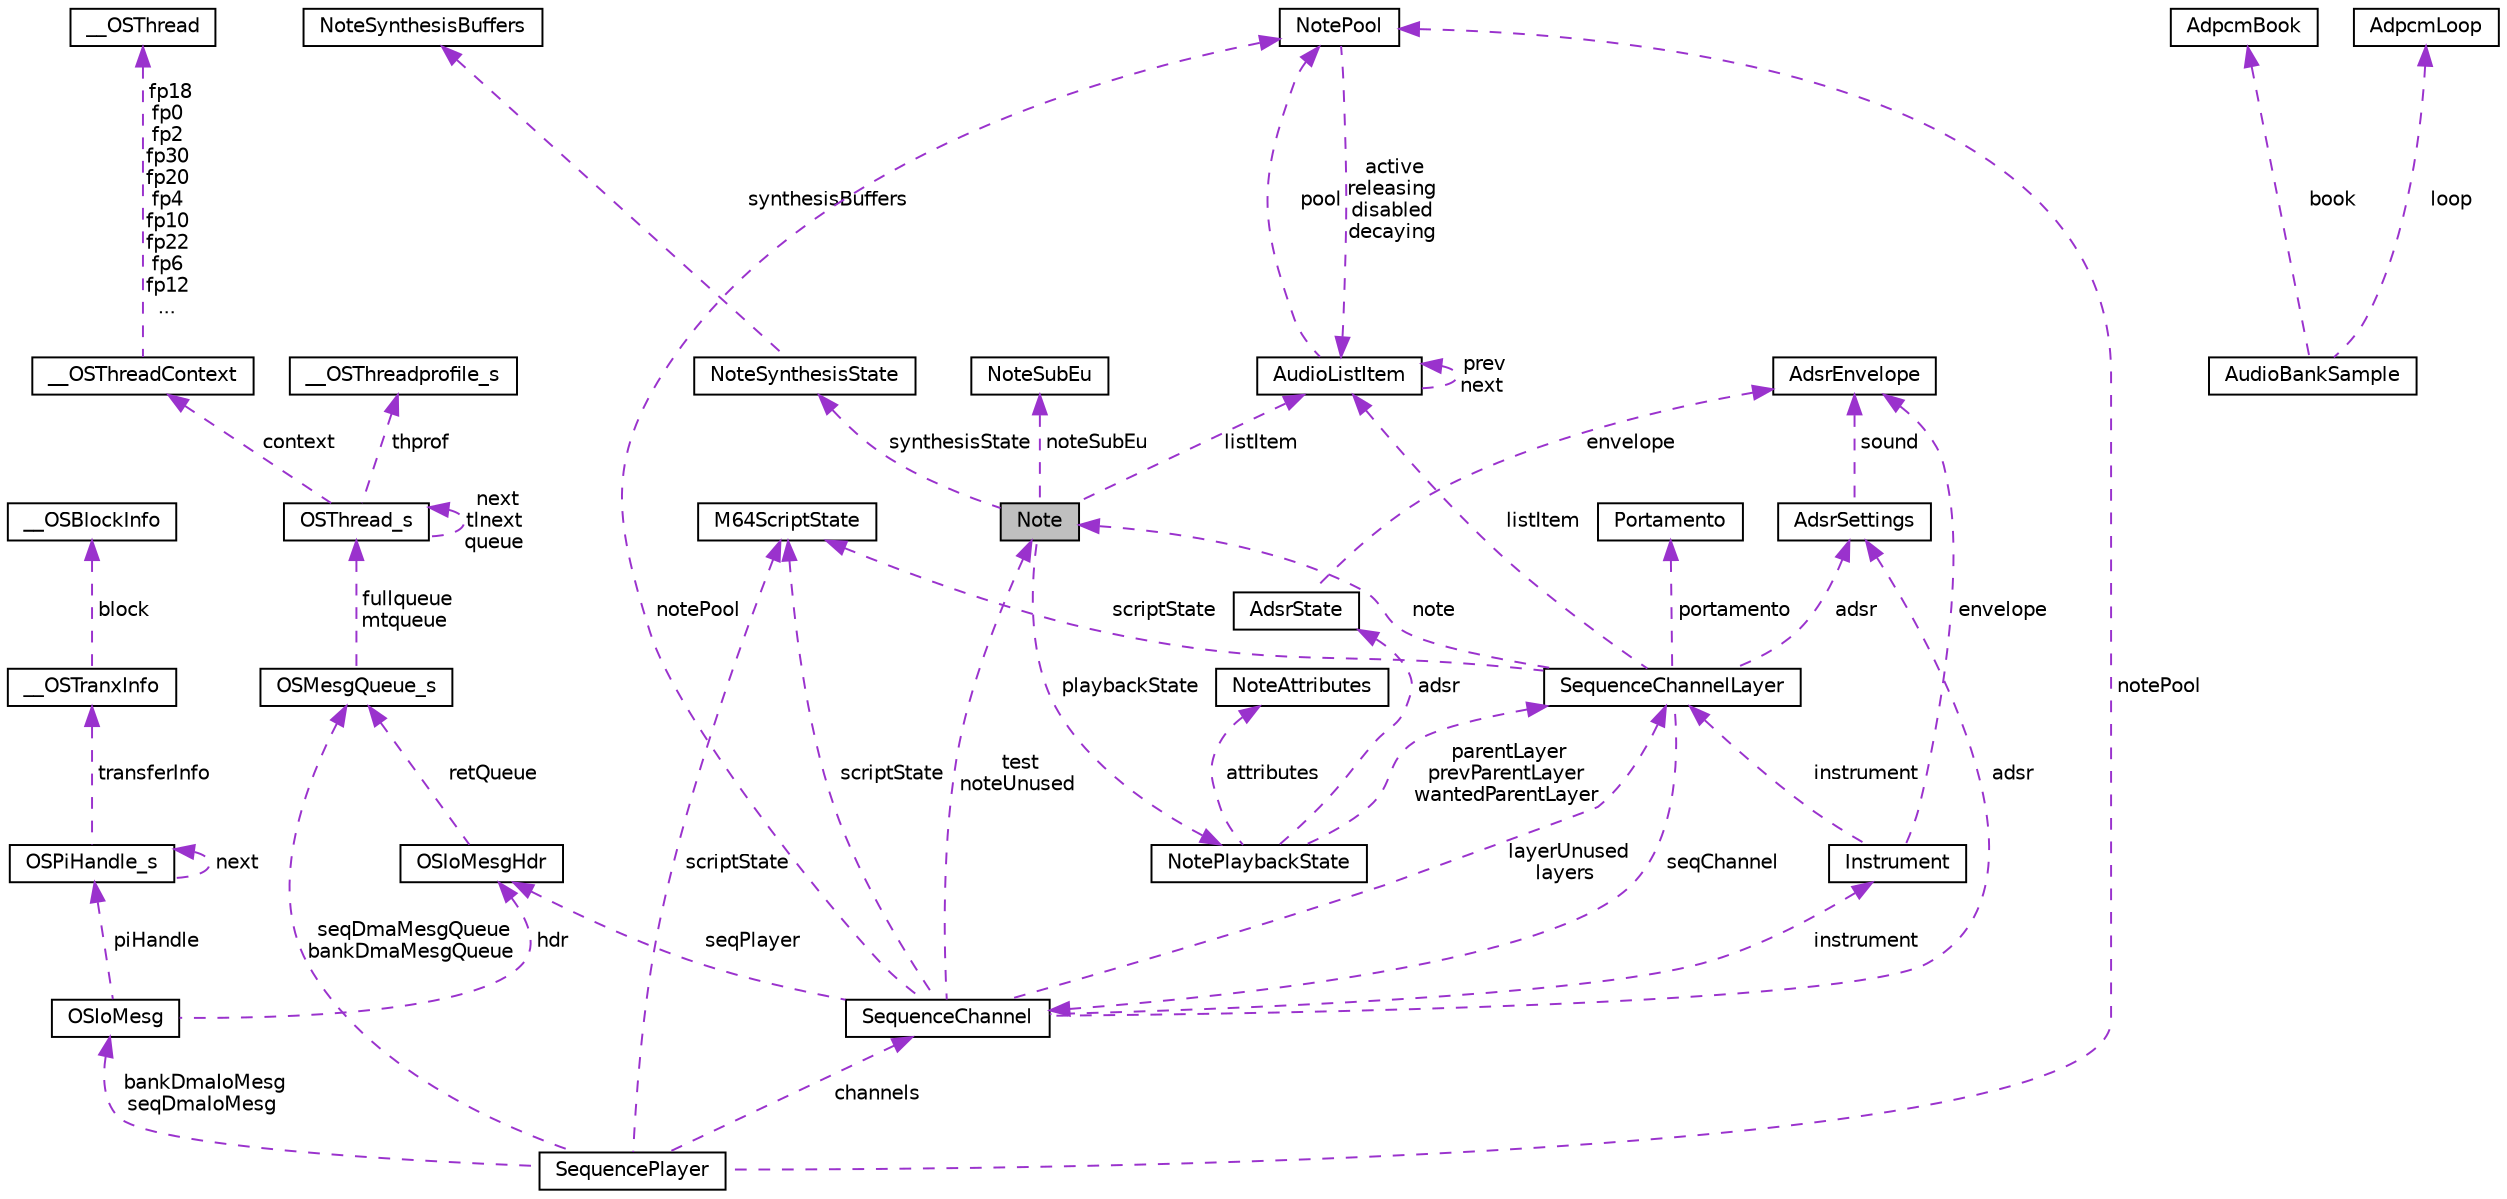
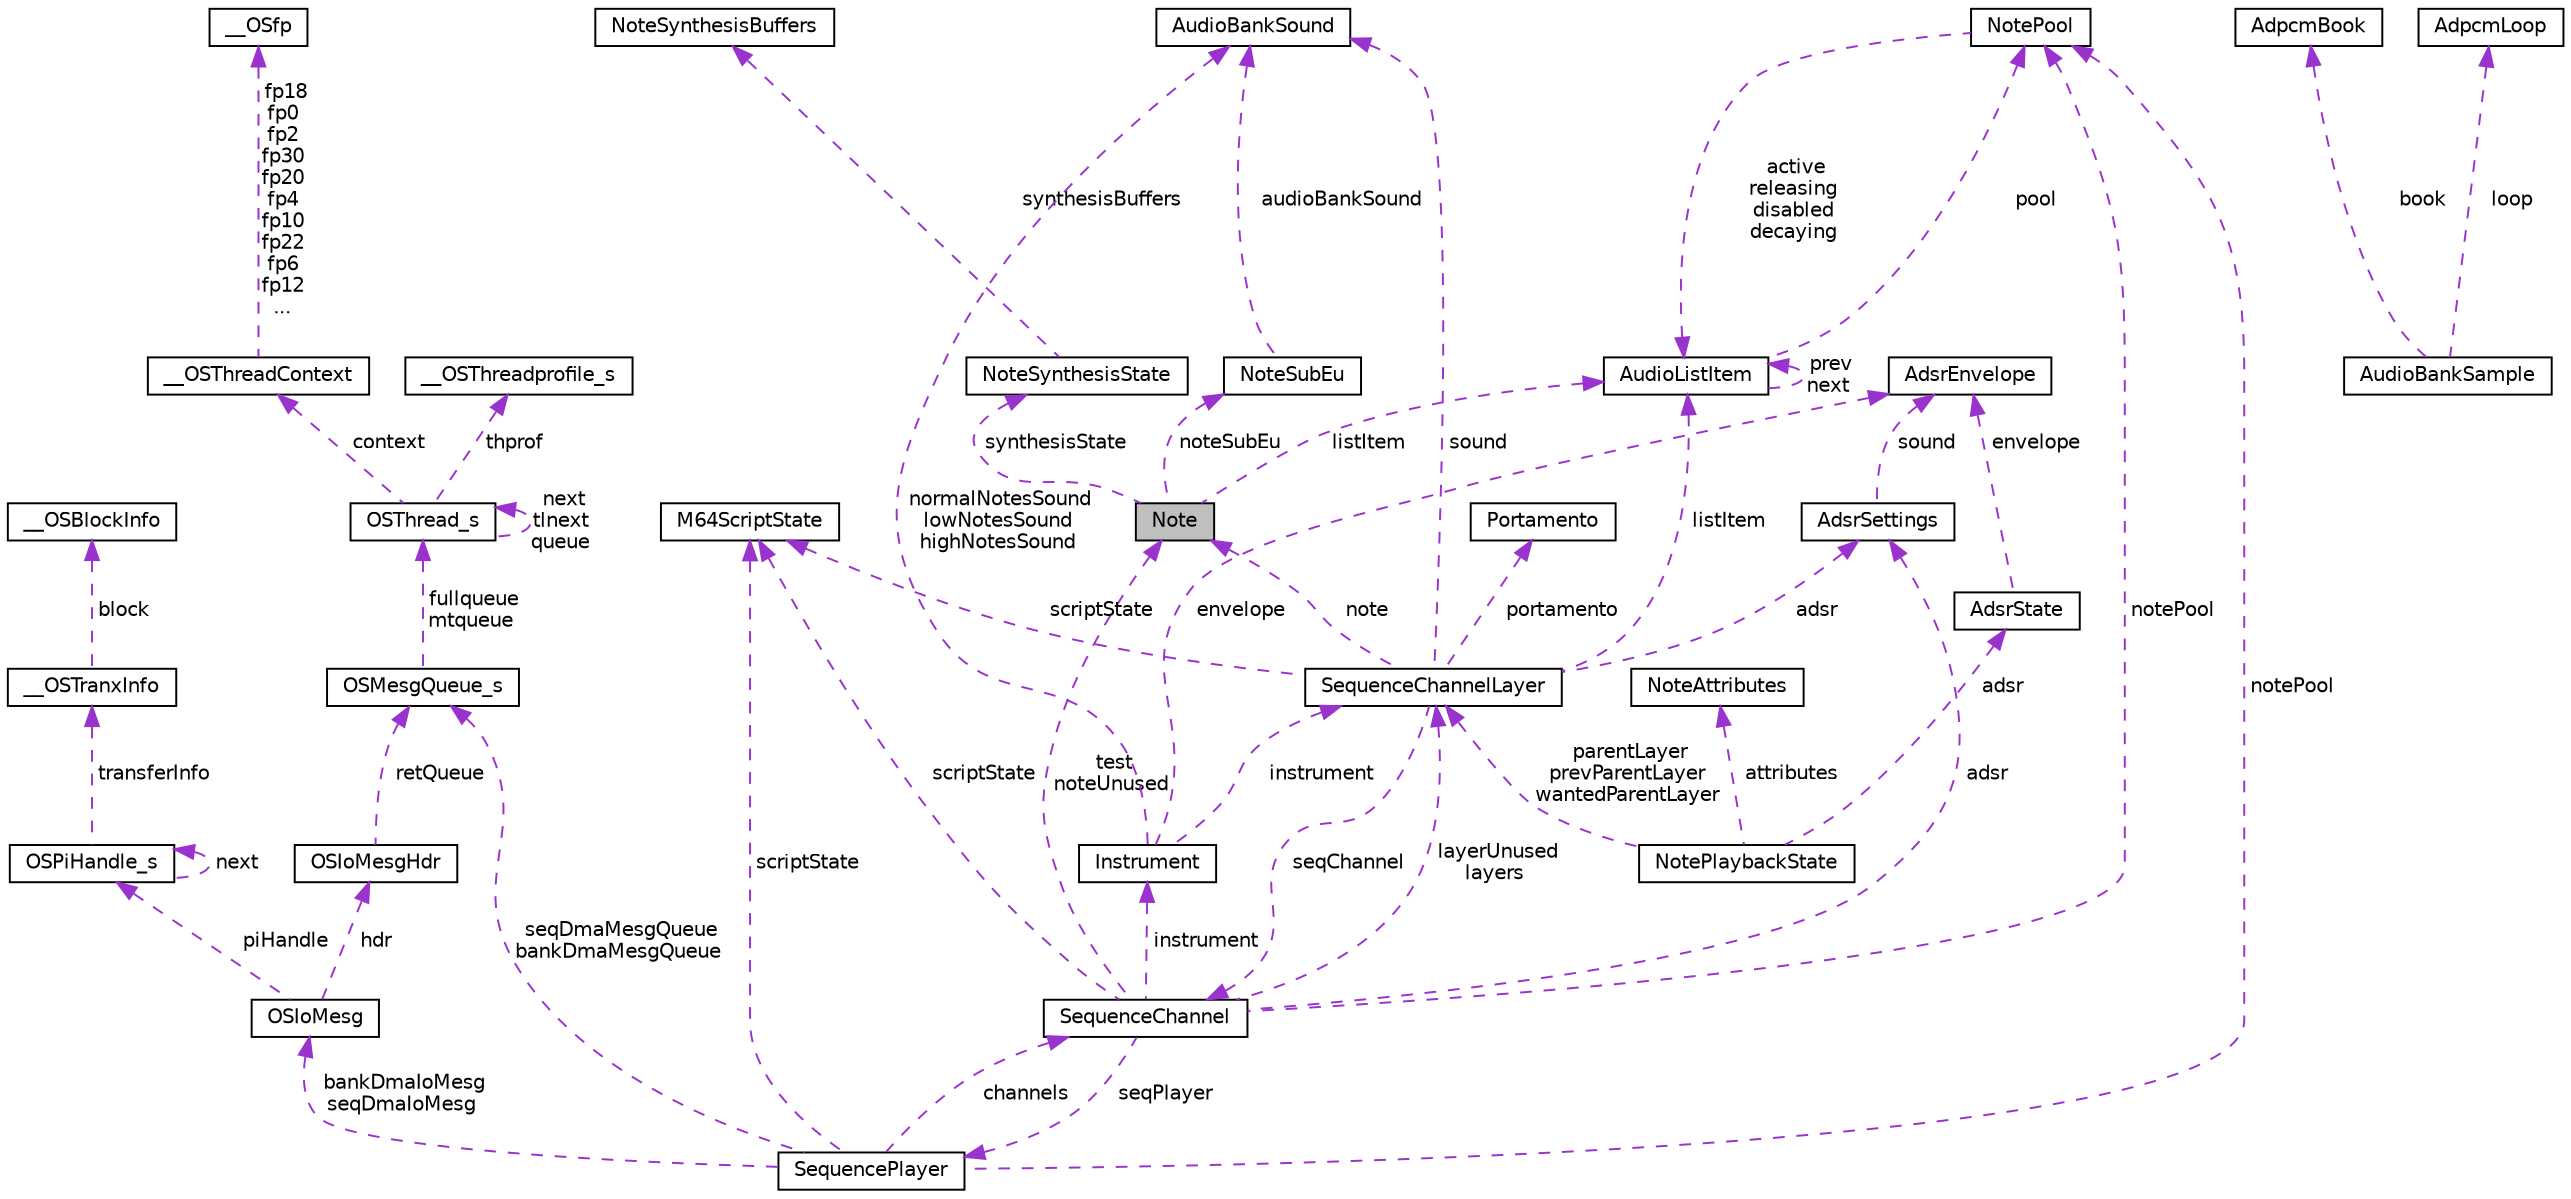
(143, 27) -> (258, 27)
none -> (1253, 27)
(1063, 719) -> none
(684, 958) -> (1074, 1113)
